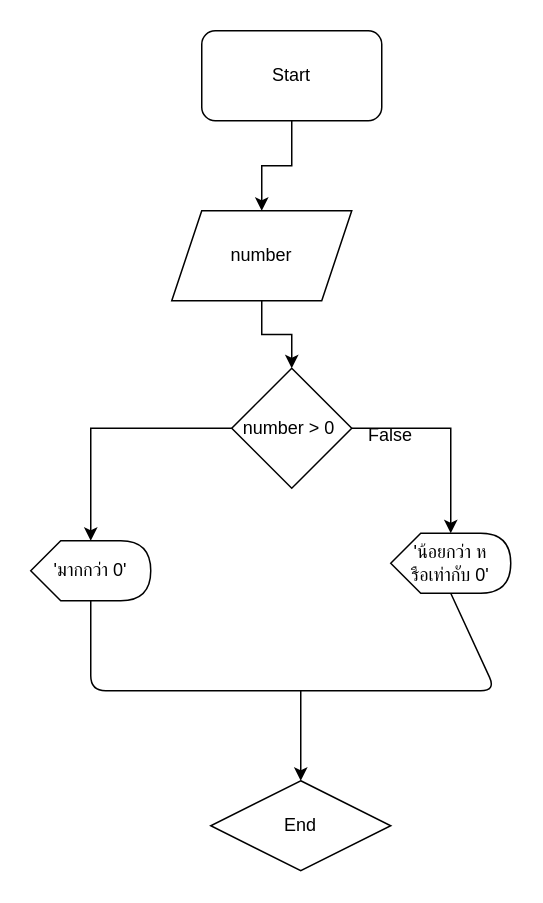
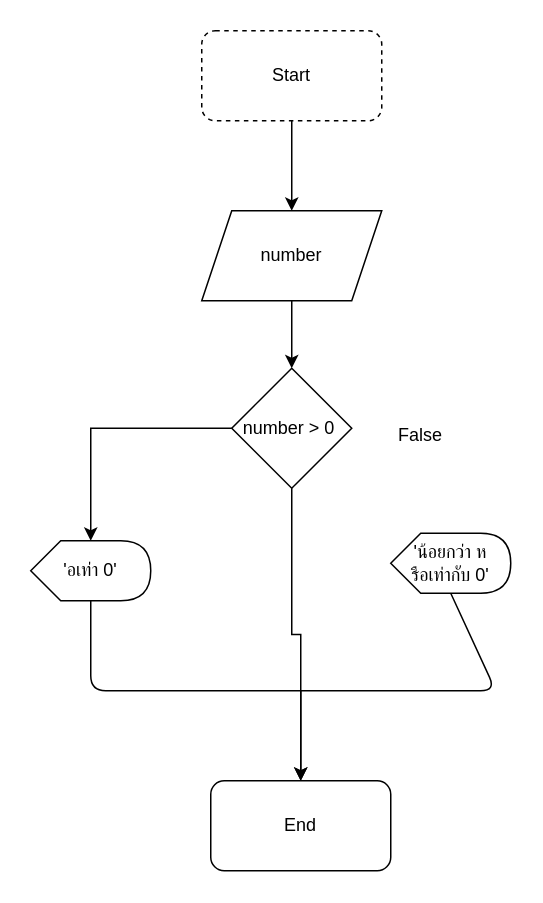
(292, 76) -> (292, 76)
(262, 256) -> (292, 256)
(449, 428) -> (292, 592)
(391, 436) -> (421, 436)
(91, 571) -> (91, 571)
(301, 826) -> (301, 826)
